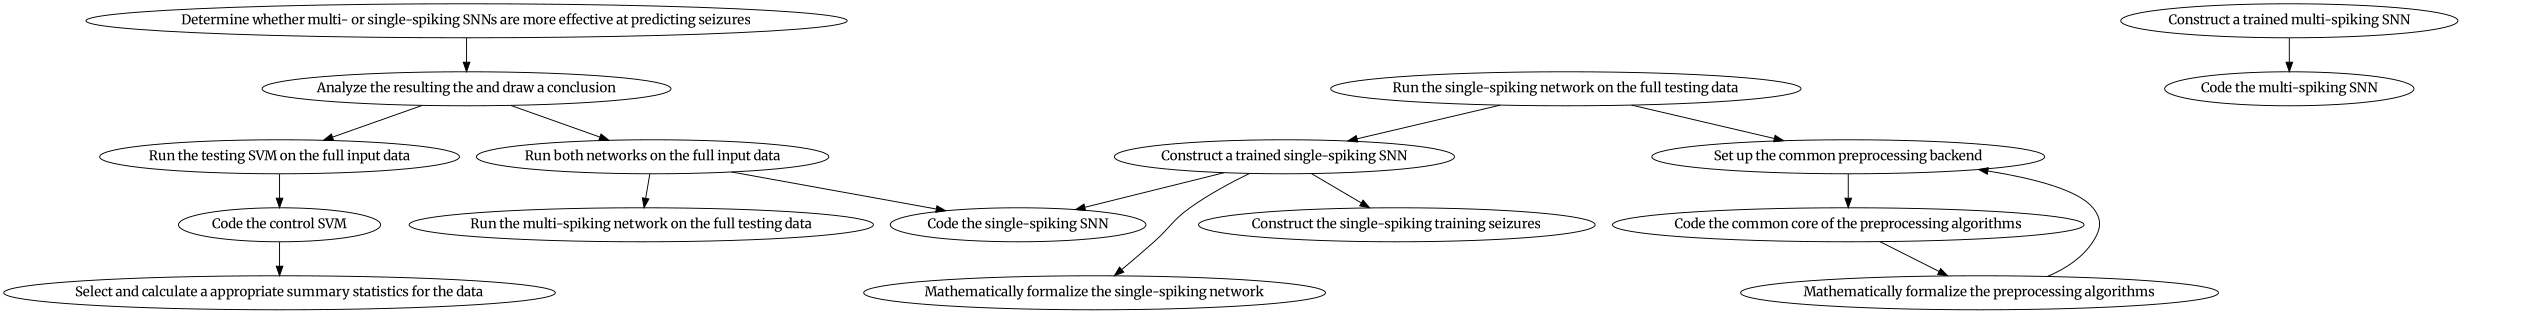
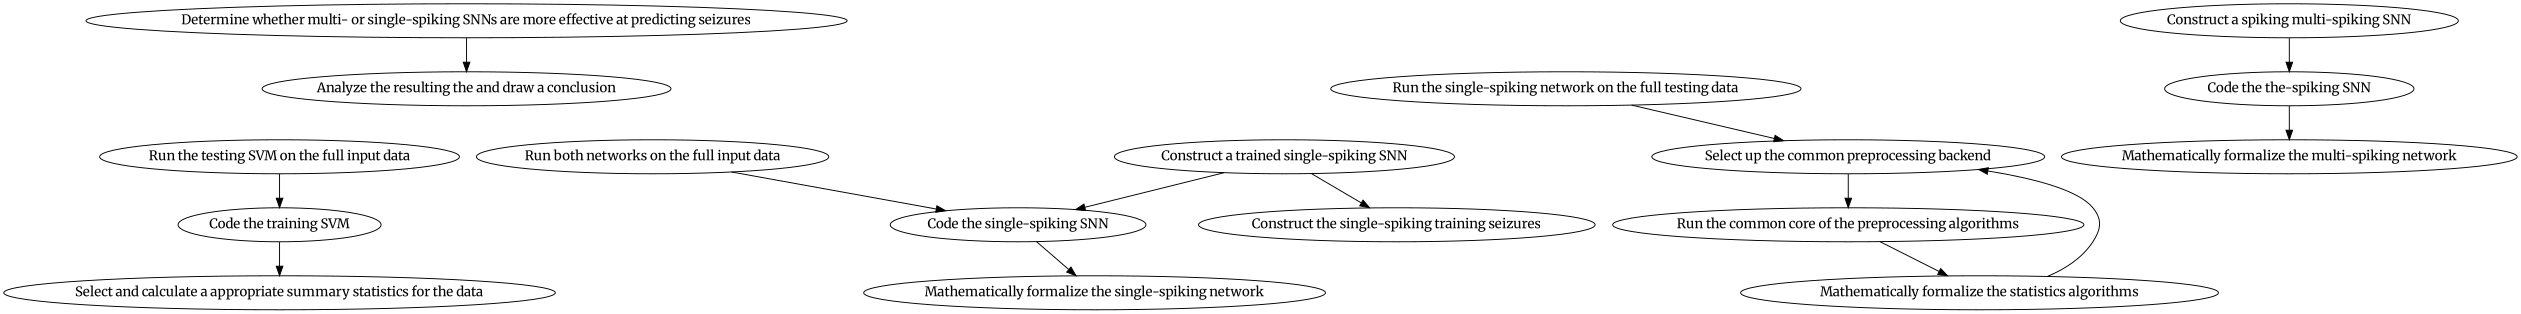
(2289, 21) -> (2289, 21)
(2289, 89) -> (2289, 89)
(377, 121) -> none
(555, 121) -> none
(1429, 122) -> none
(1848, 157) -> (1848, 157)
none -> (2289, 157)
(1181, 215) -> (1053, 256)
(280, 225) -> (280, 225)
(641, 225) -> none
(1848, 225) -> (1848, 225)
(1980, 293) -> (1980, 293)
